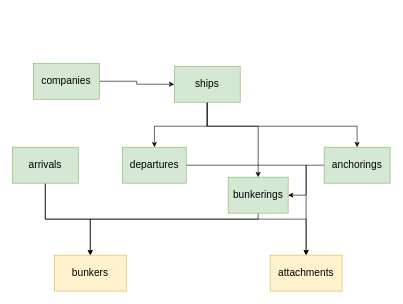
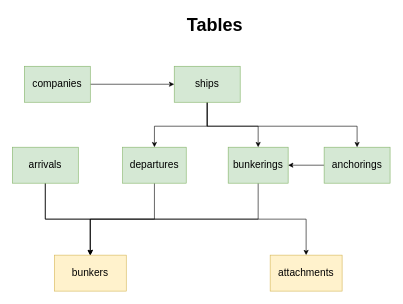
none -> (215, 24)
(66, 81) -> (57, 84)
(261, 165) -> (155, 200)
(258, 195) -> (258, 165)
